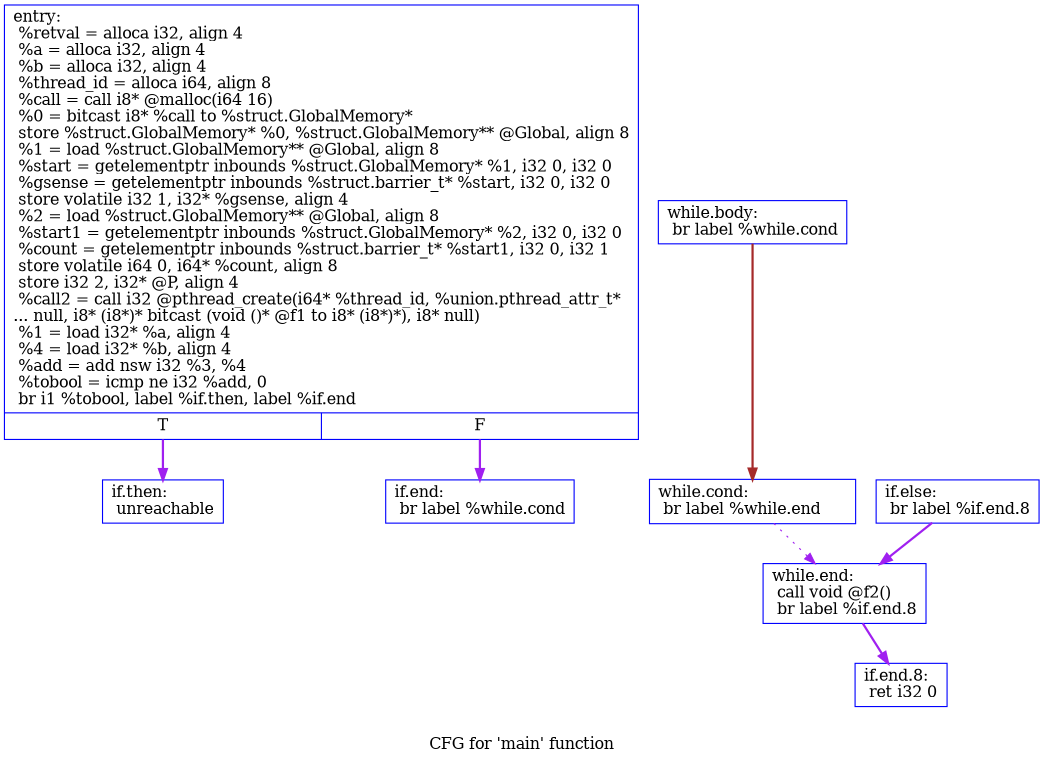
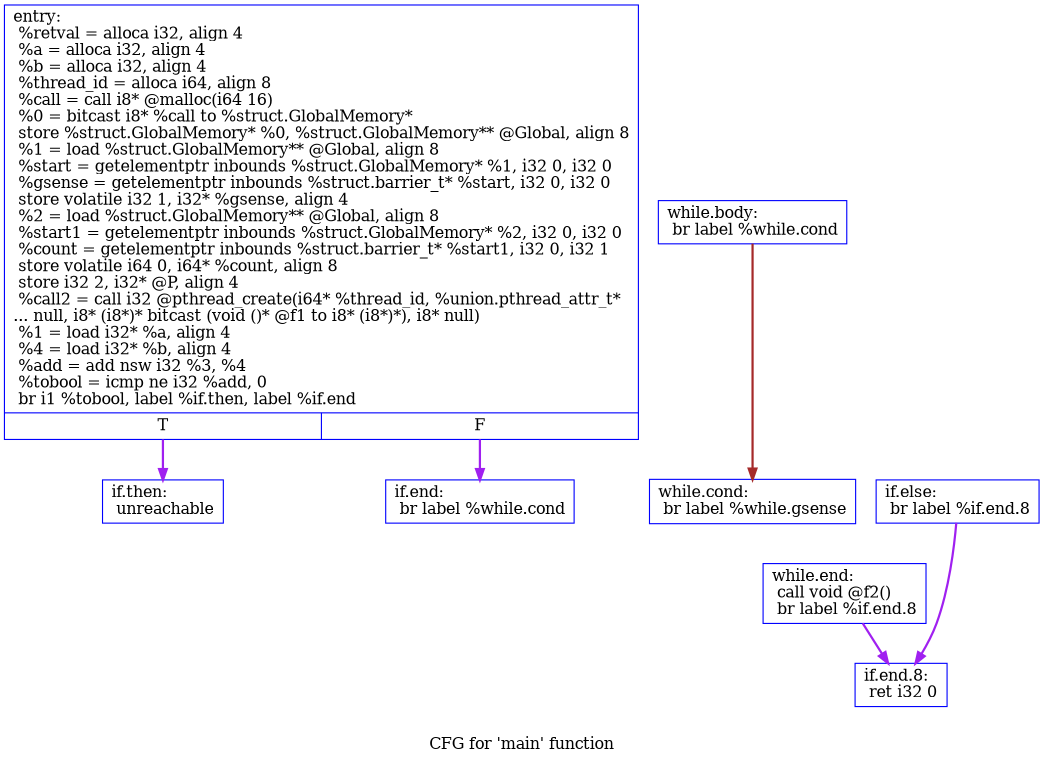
(740, 509) -> (753, 509)
(791, 540) -> none
(911, 540) -> (946, 590)
